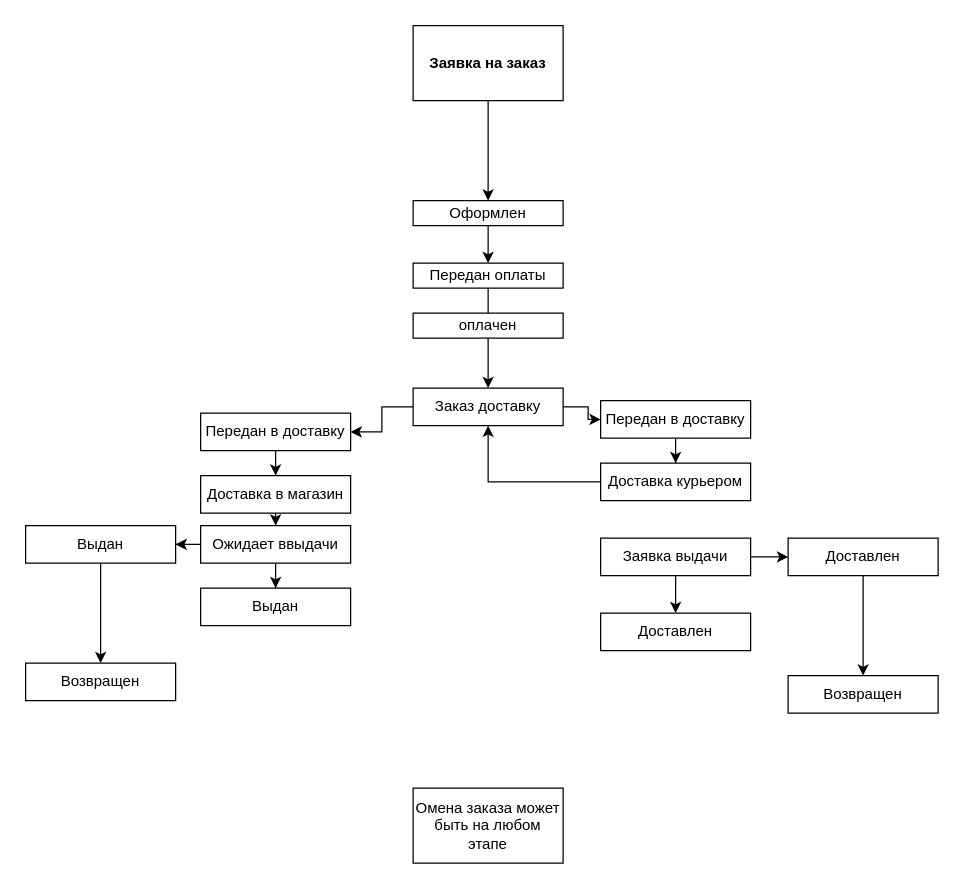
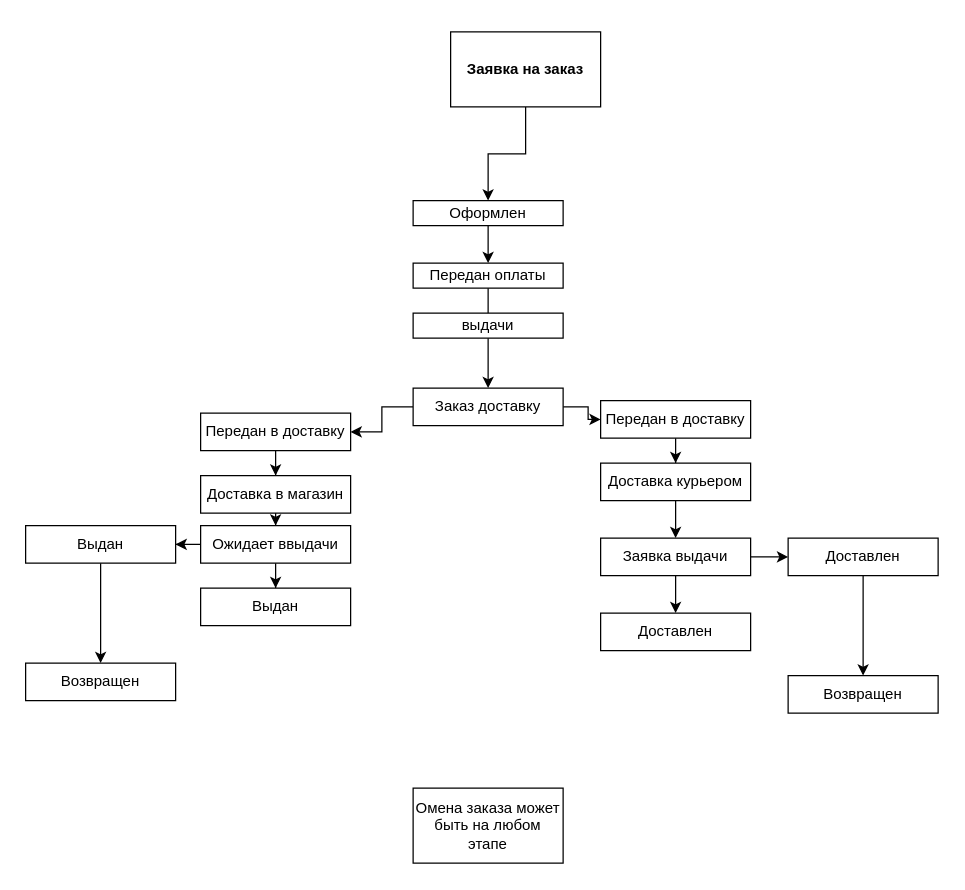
(488, 63) -> (526, 69)
(488, 326) -> (488, 326)
(520, 482) -> (676, 524)
